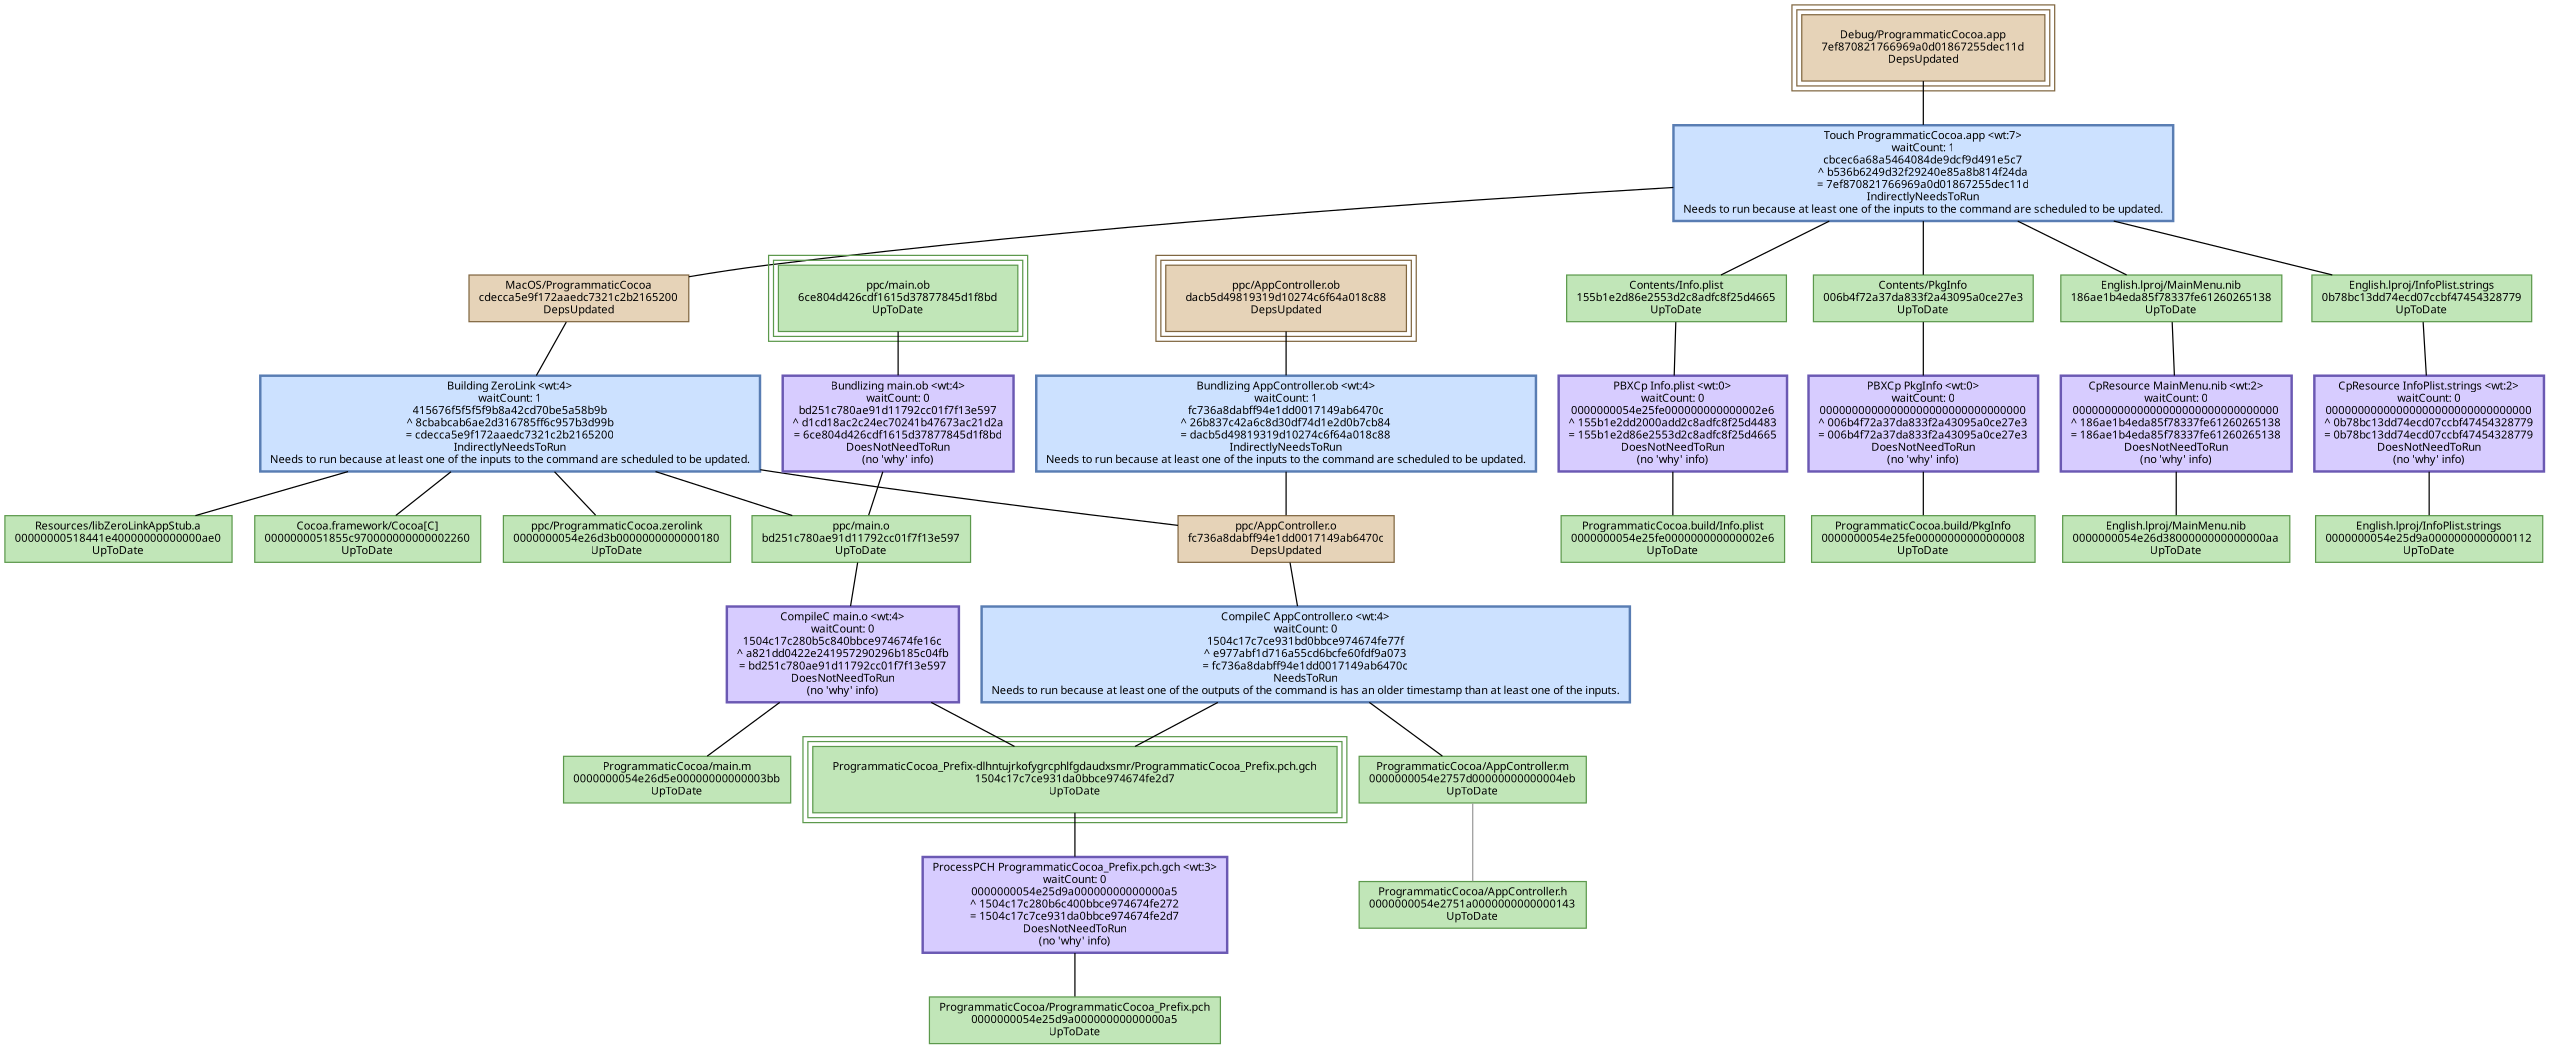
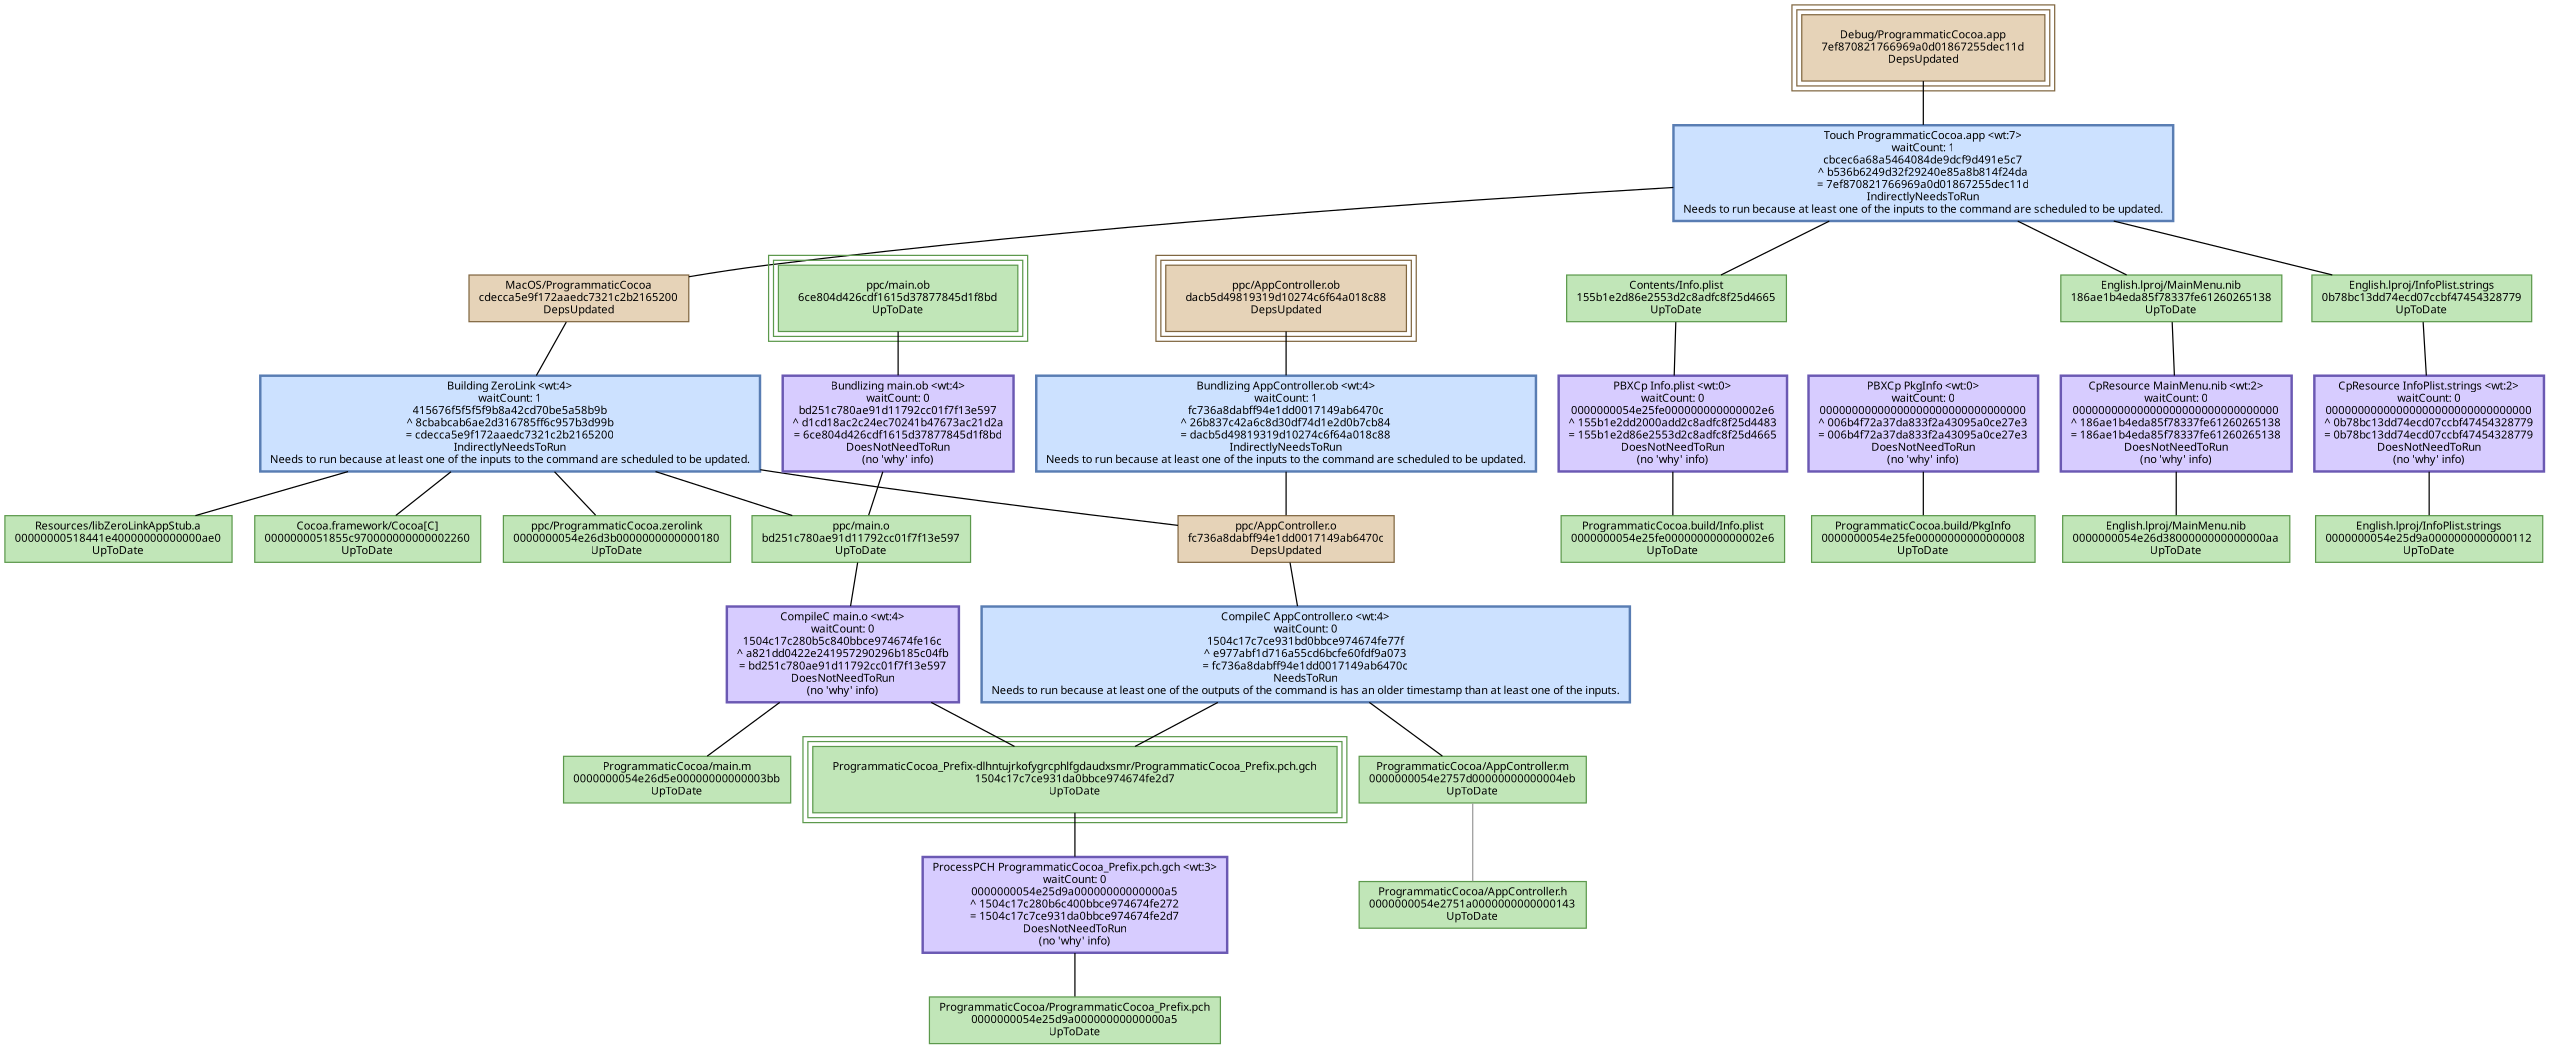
(1923, 298) -> none
